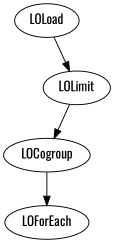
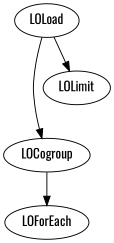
(64, 117) -> (34, 83)
